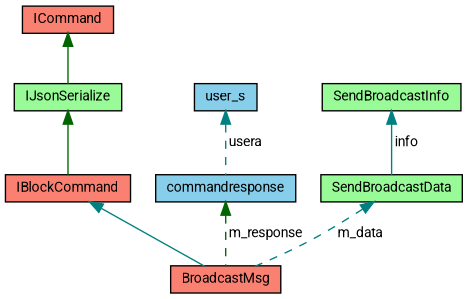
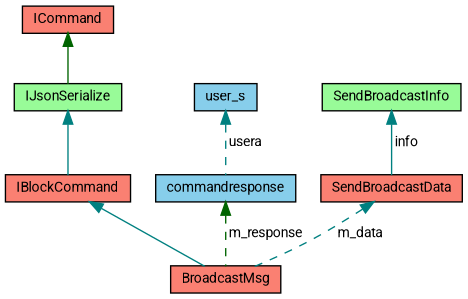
(68, 150) -> (68, 150)
(392, 188) -> (392, 188)
